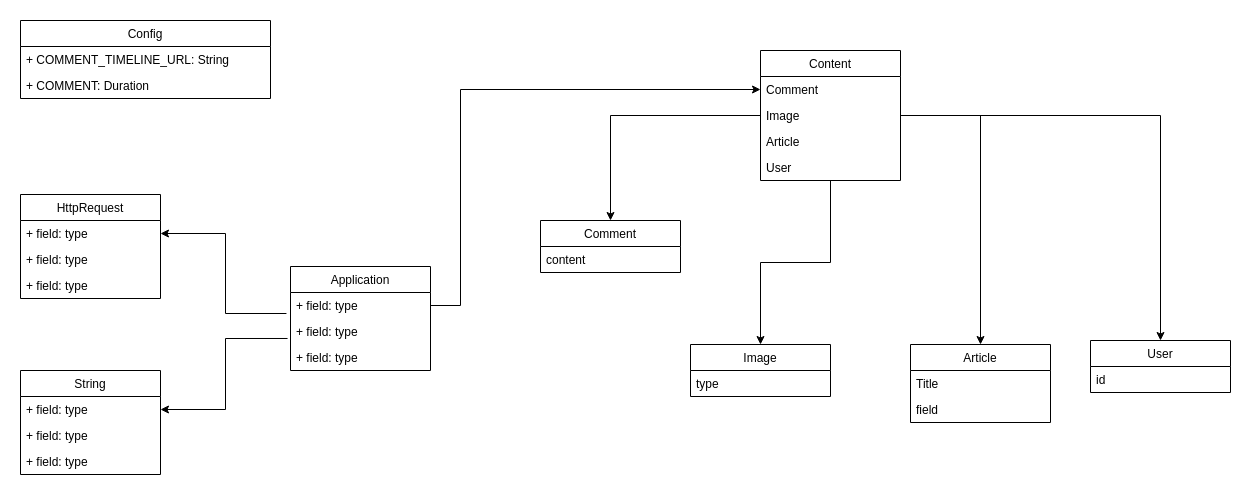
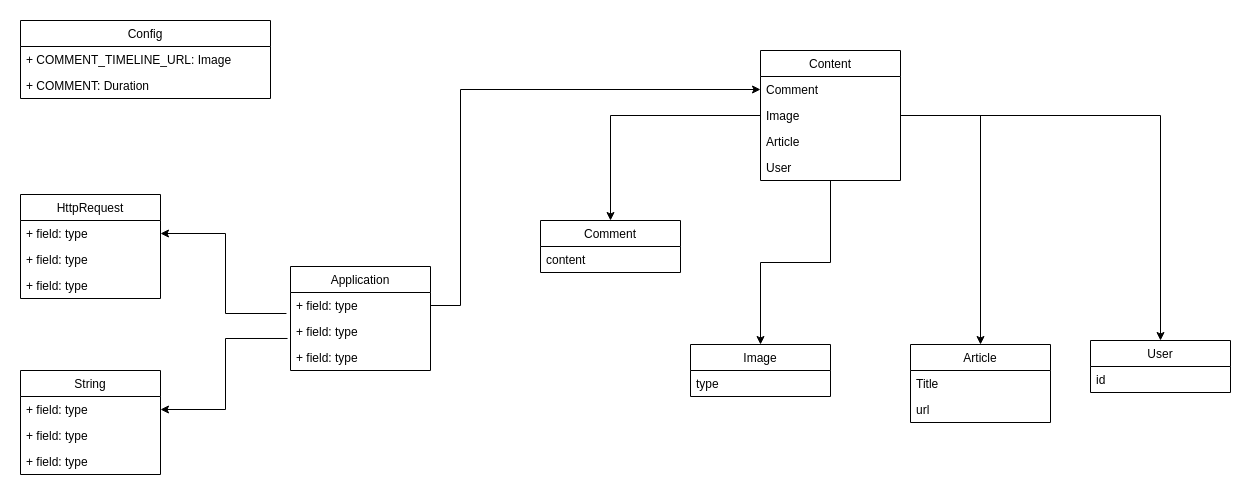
(121, 60) -> (119, 60)
(930, 410) -> (925, 410)
